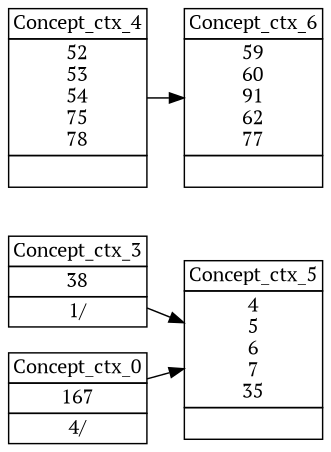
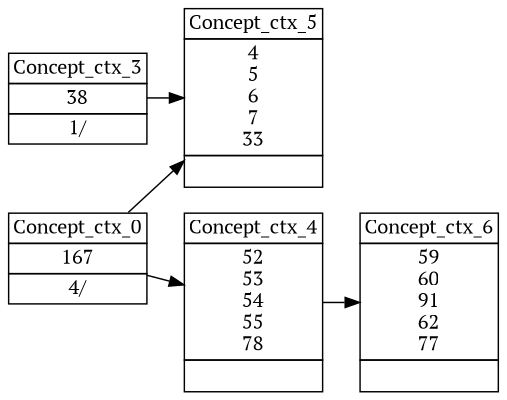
(78, 118) -> (253, 323)
none -> (158, 278)
(253, 392) -> (253, 140)
